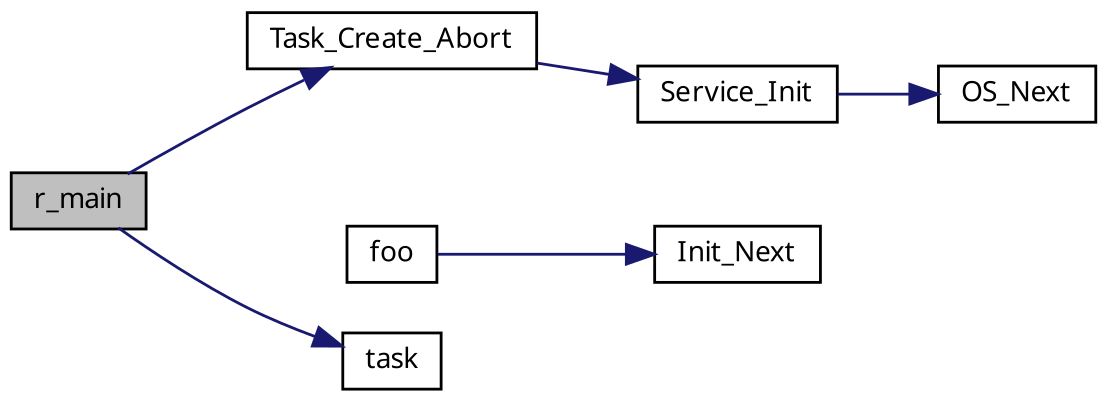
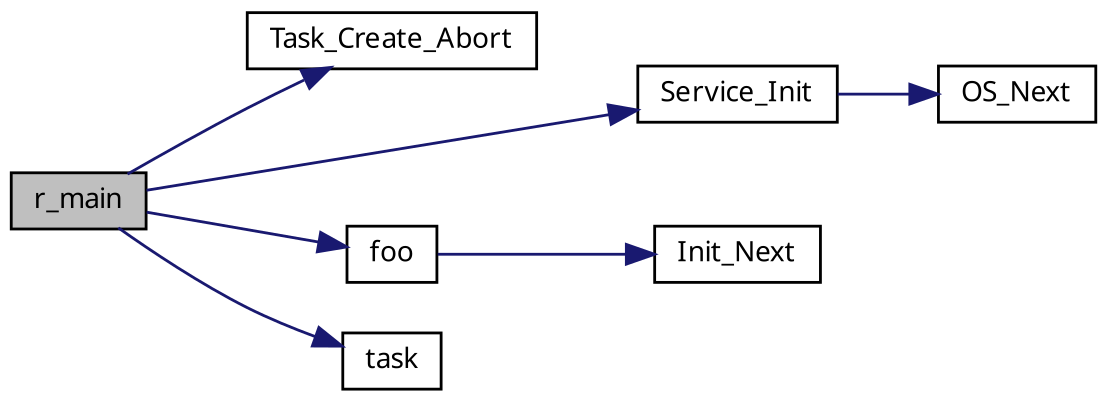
(573, 69) -> (378, 152)
none -> (233, 227)
